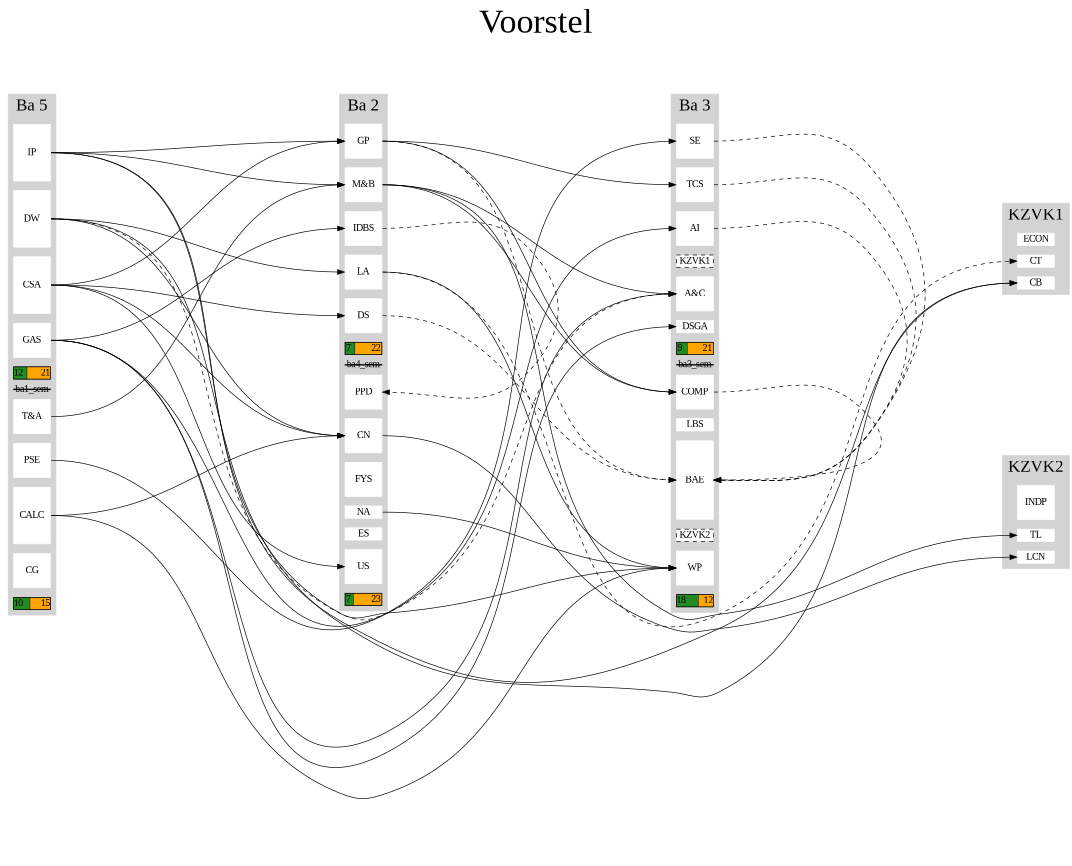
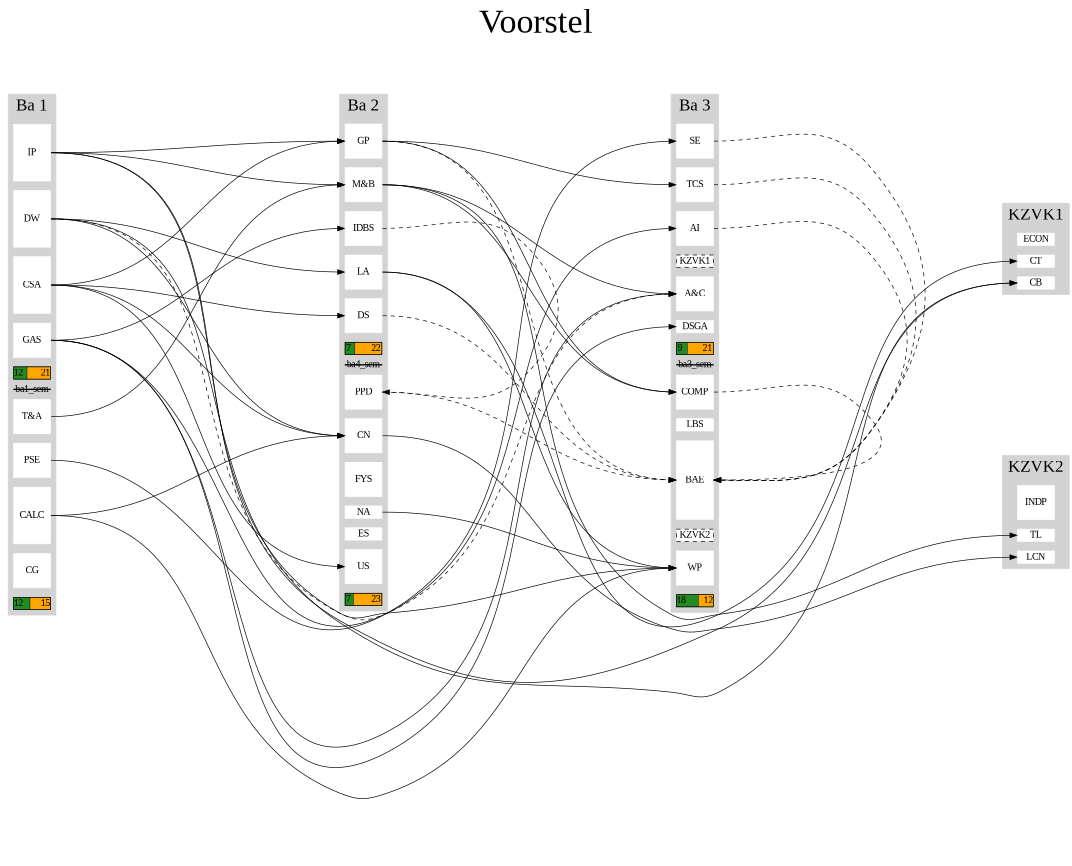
(32, 106) -> (32, 106)
none -> (499, 420)
(739, 600) -> (739, 600)
(32, 604) -> (32, 604)
